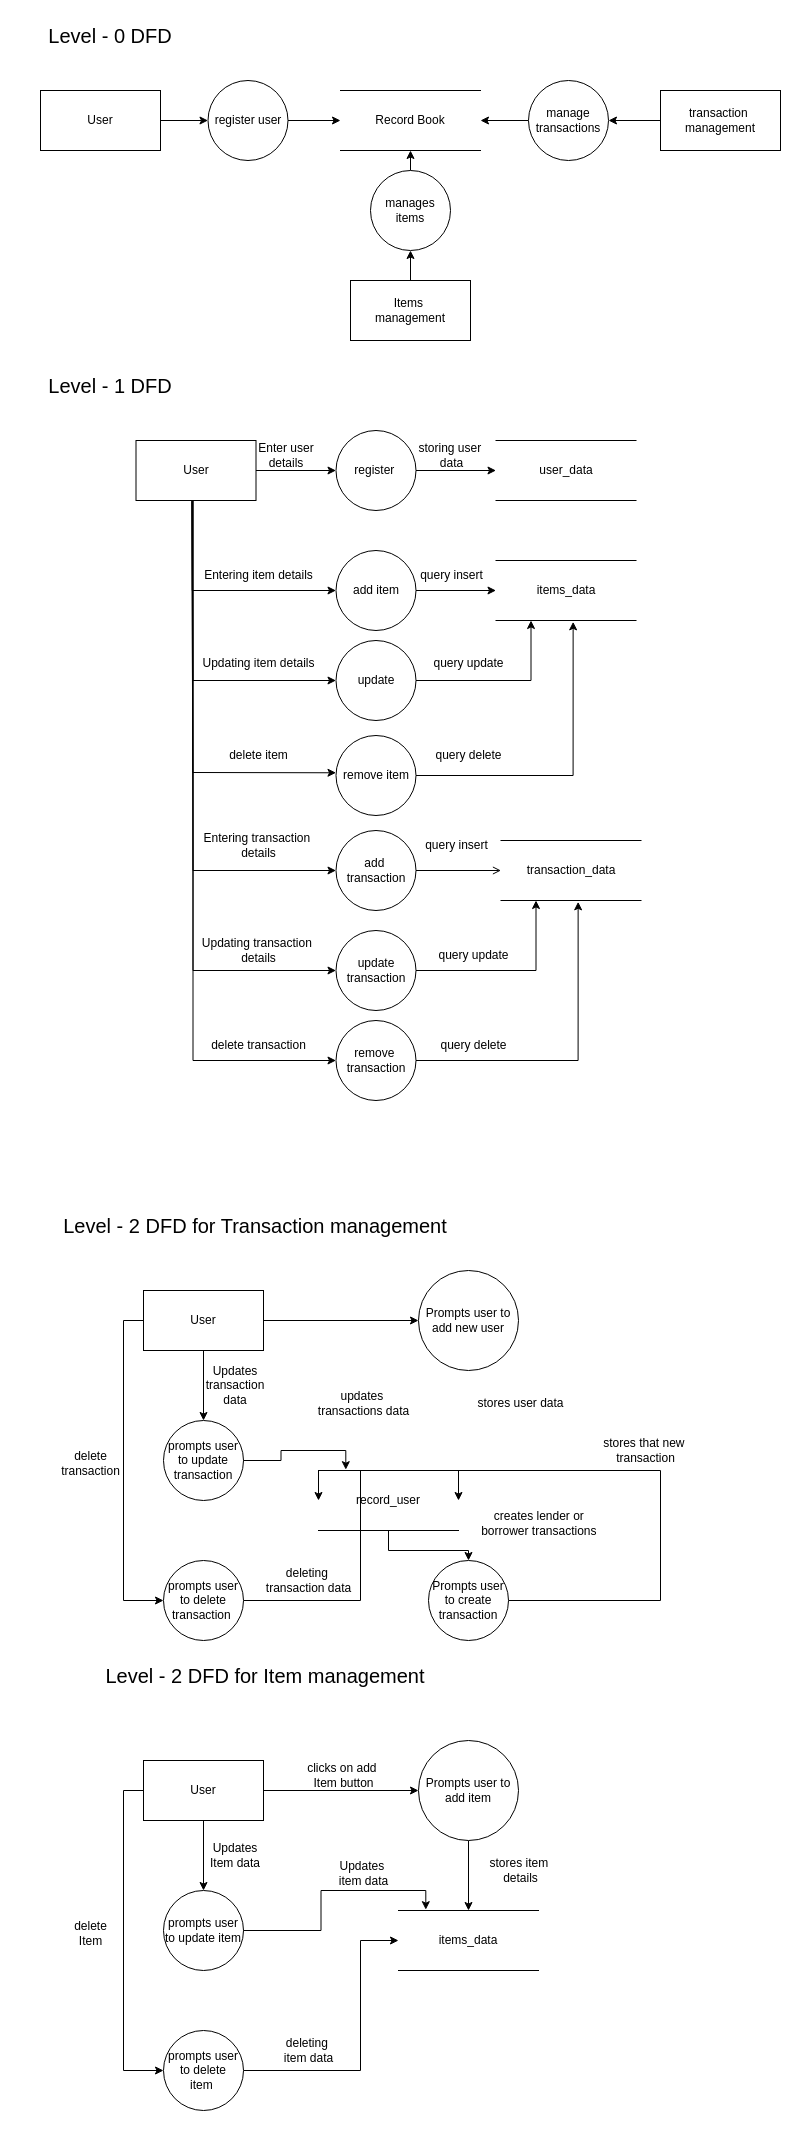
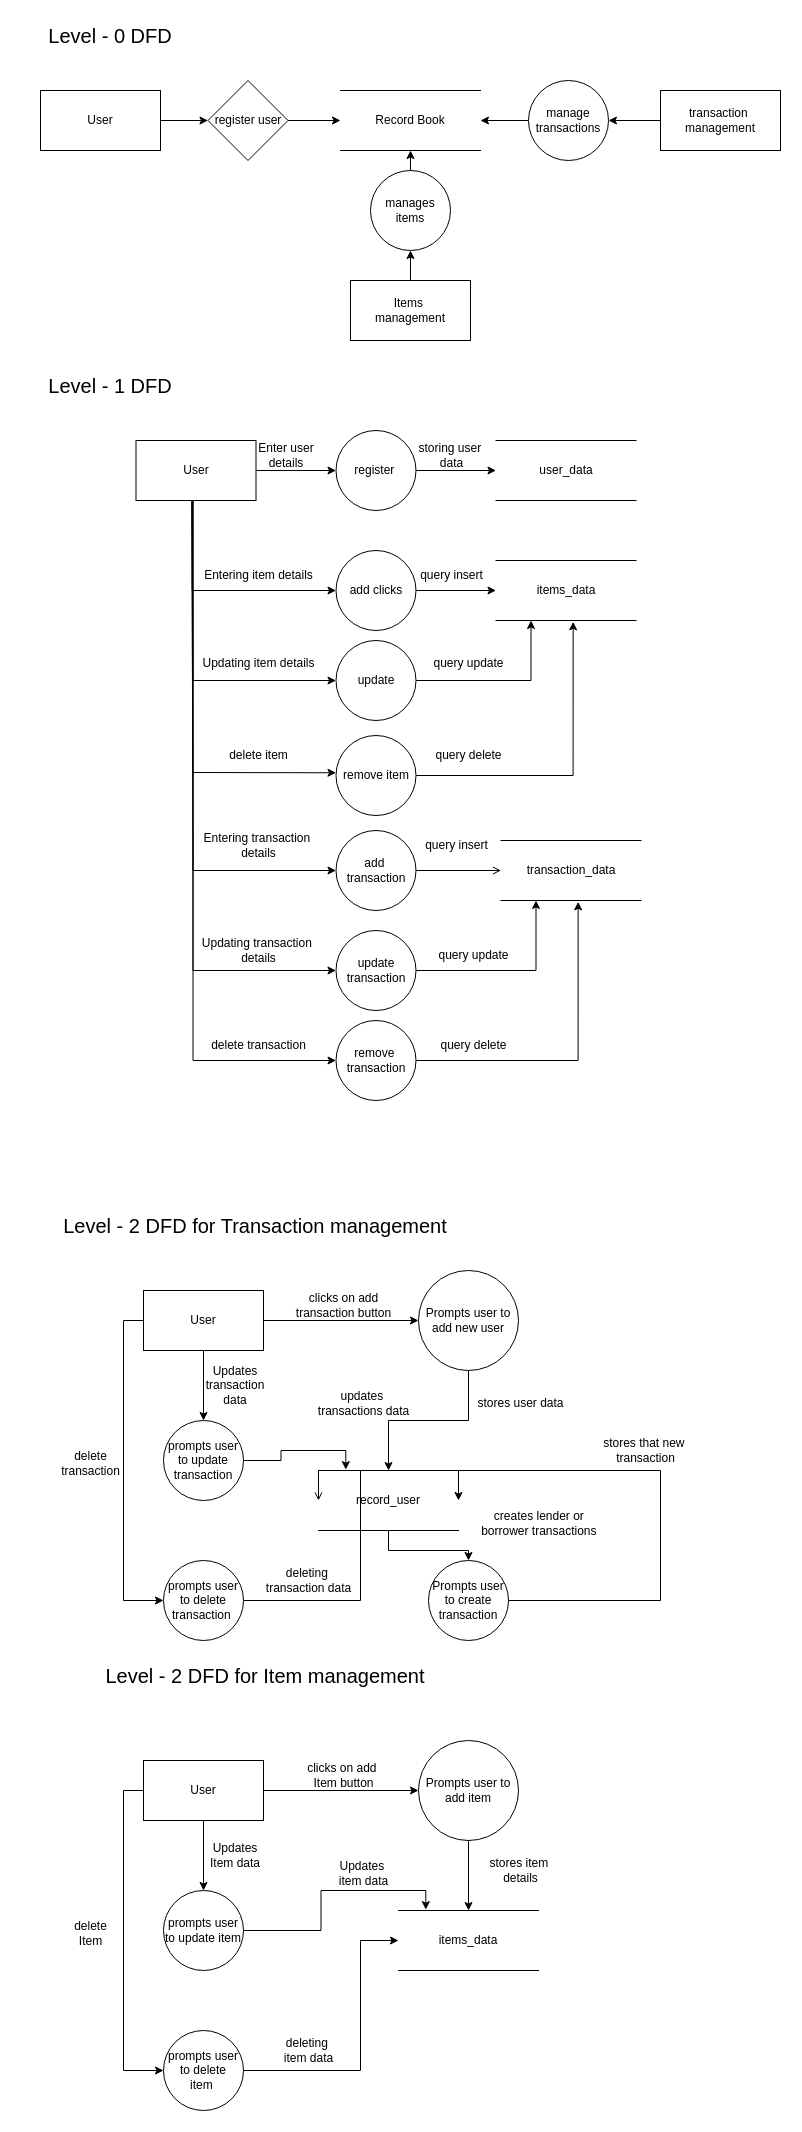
(248, 121) -> (248, 121)
(377, 591) -> (377, 591)
none -> (344, 1306)
none -> (433, 1421)
(319, 1492) -> (319, 1494)
